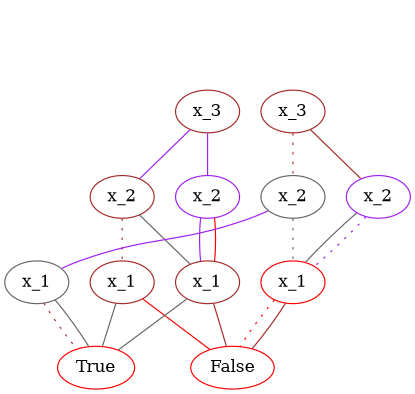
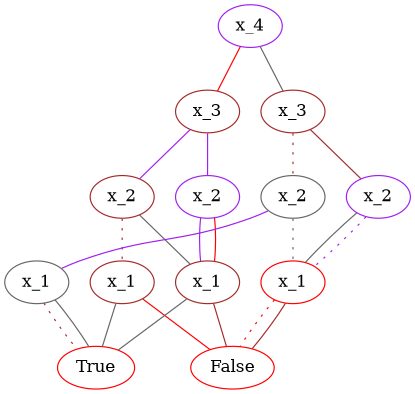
none -> (250, 26)
